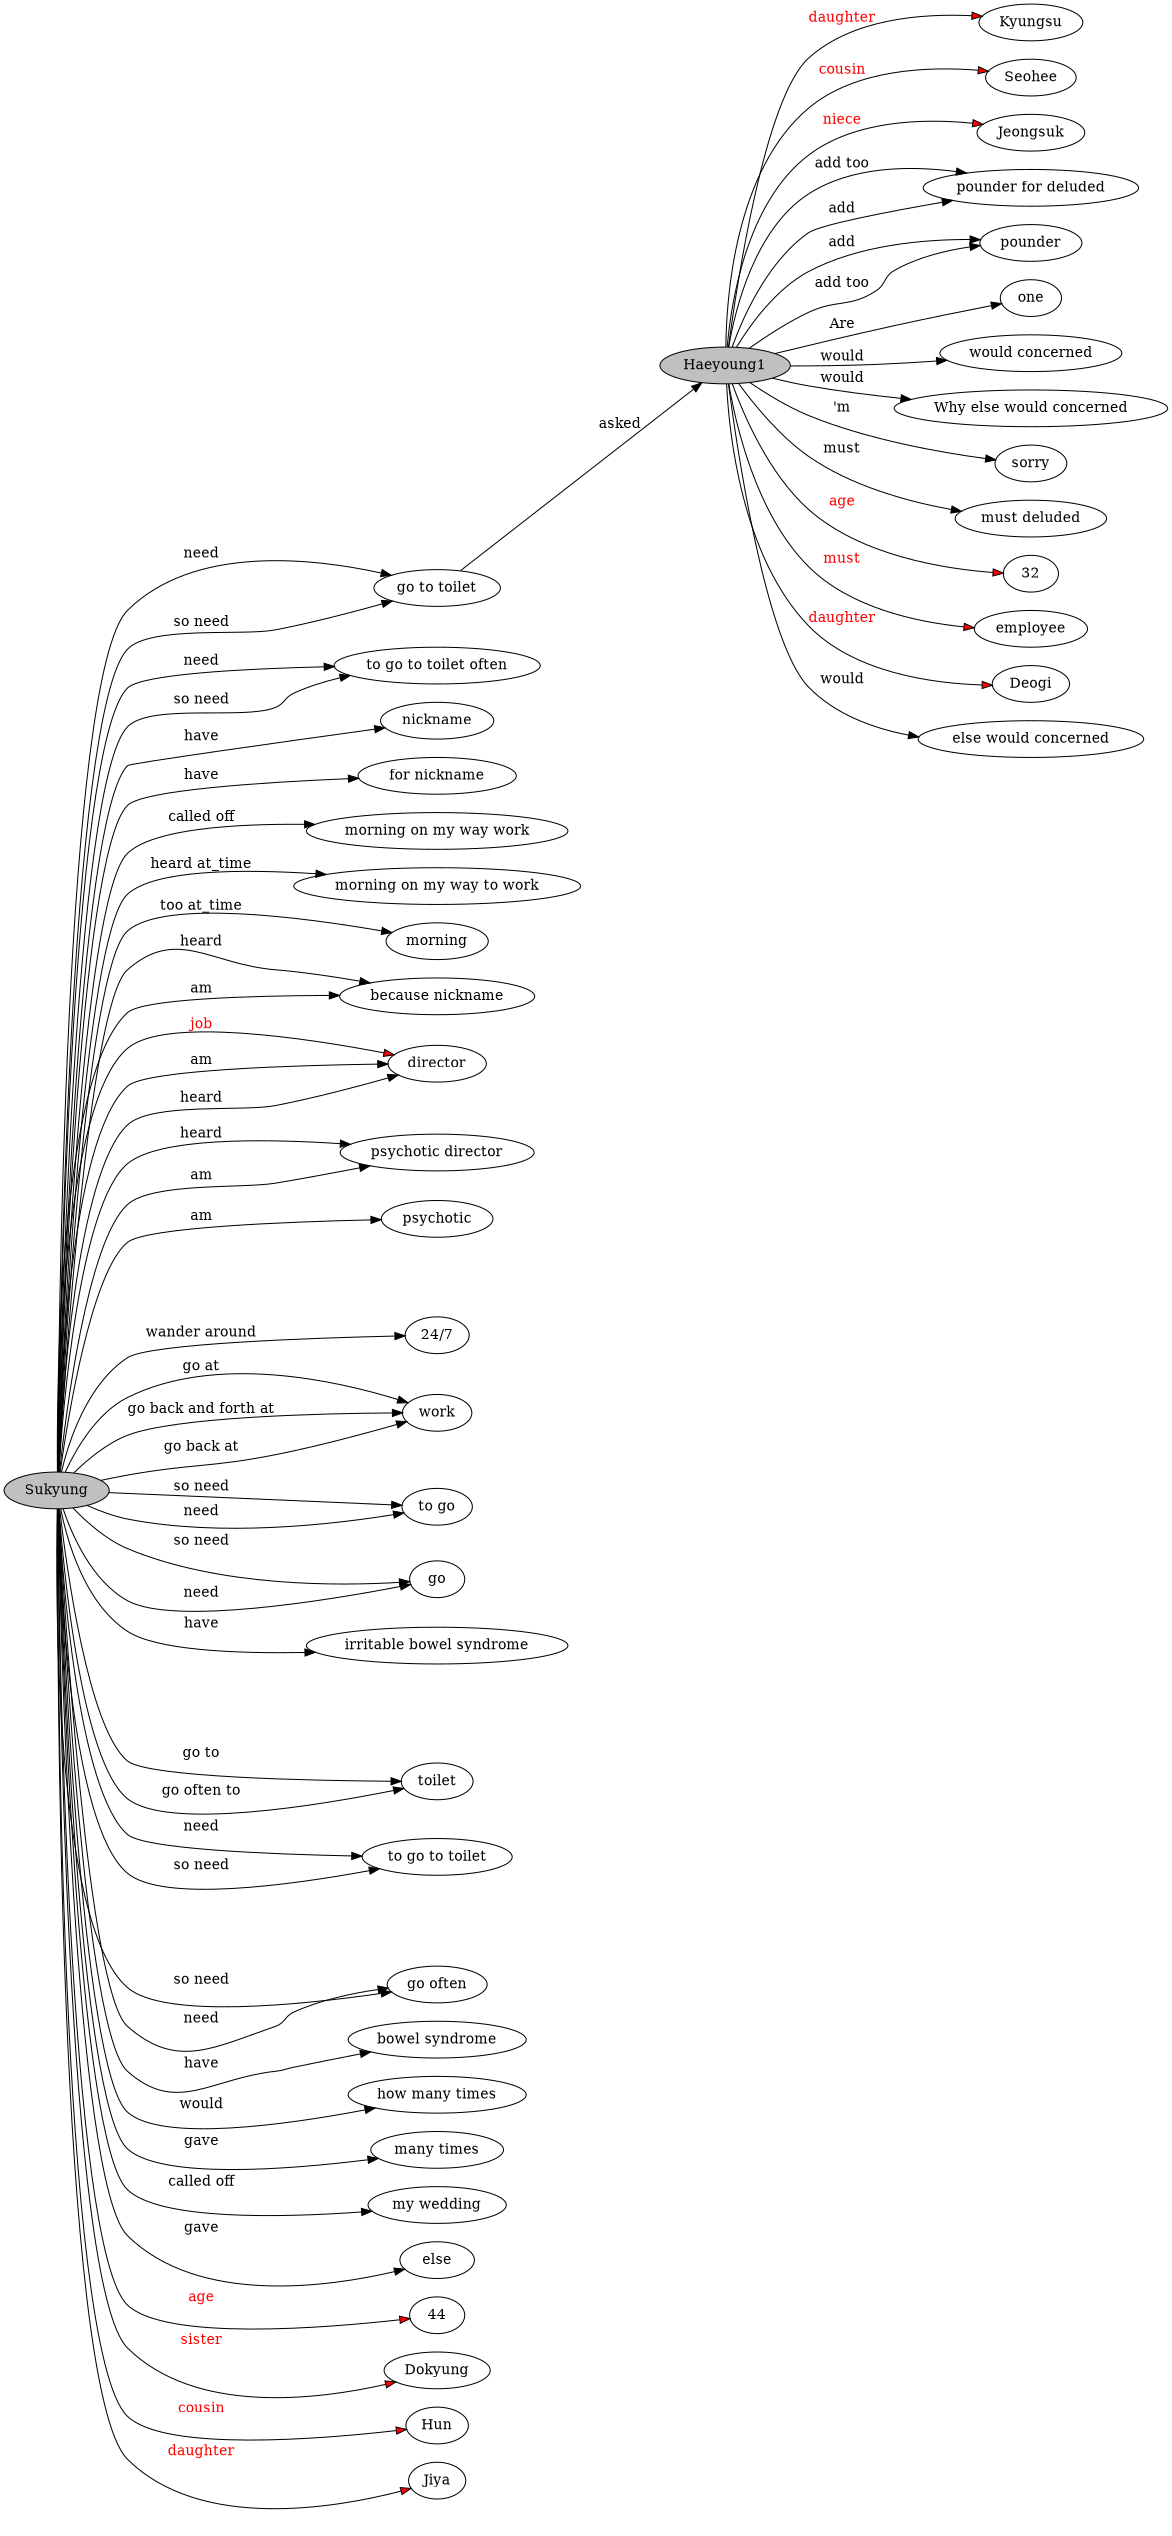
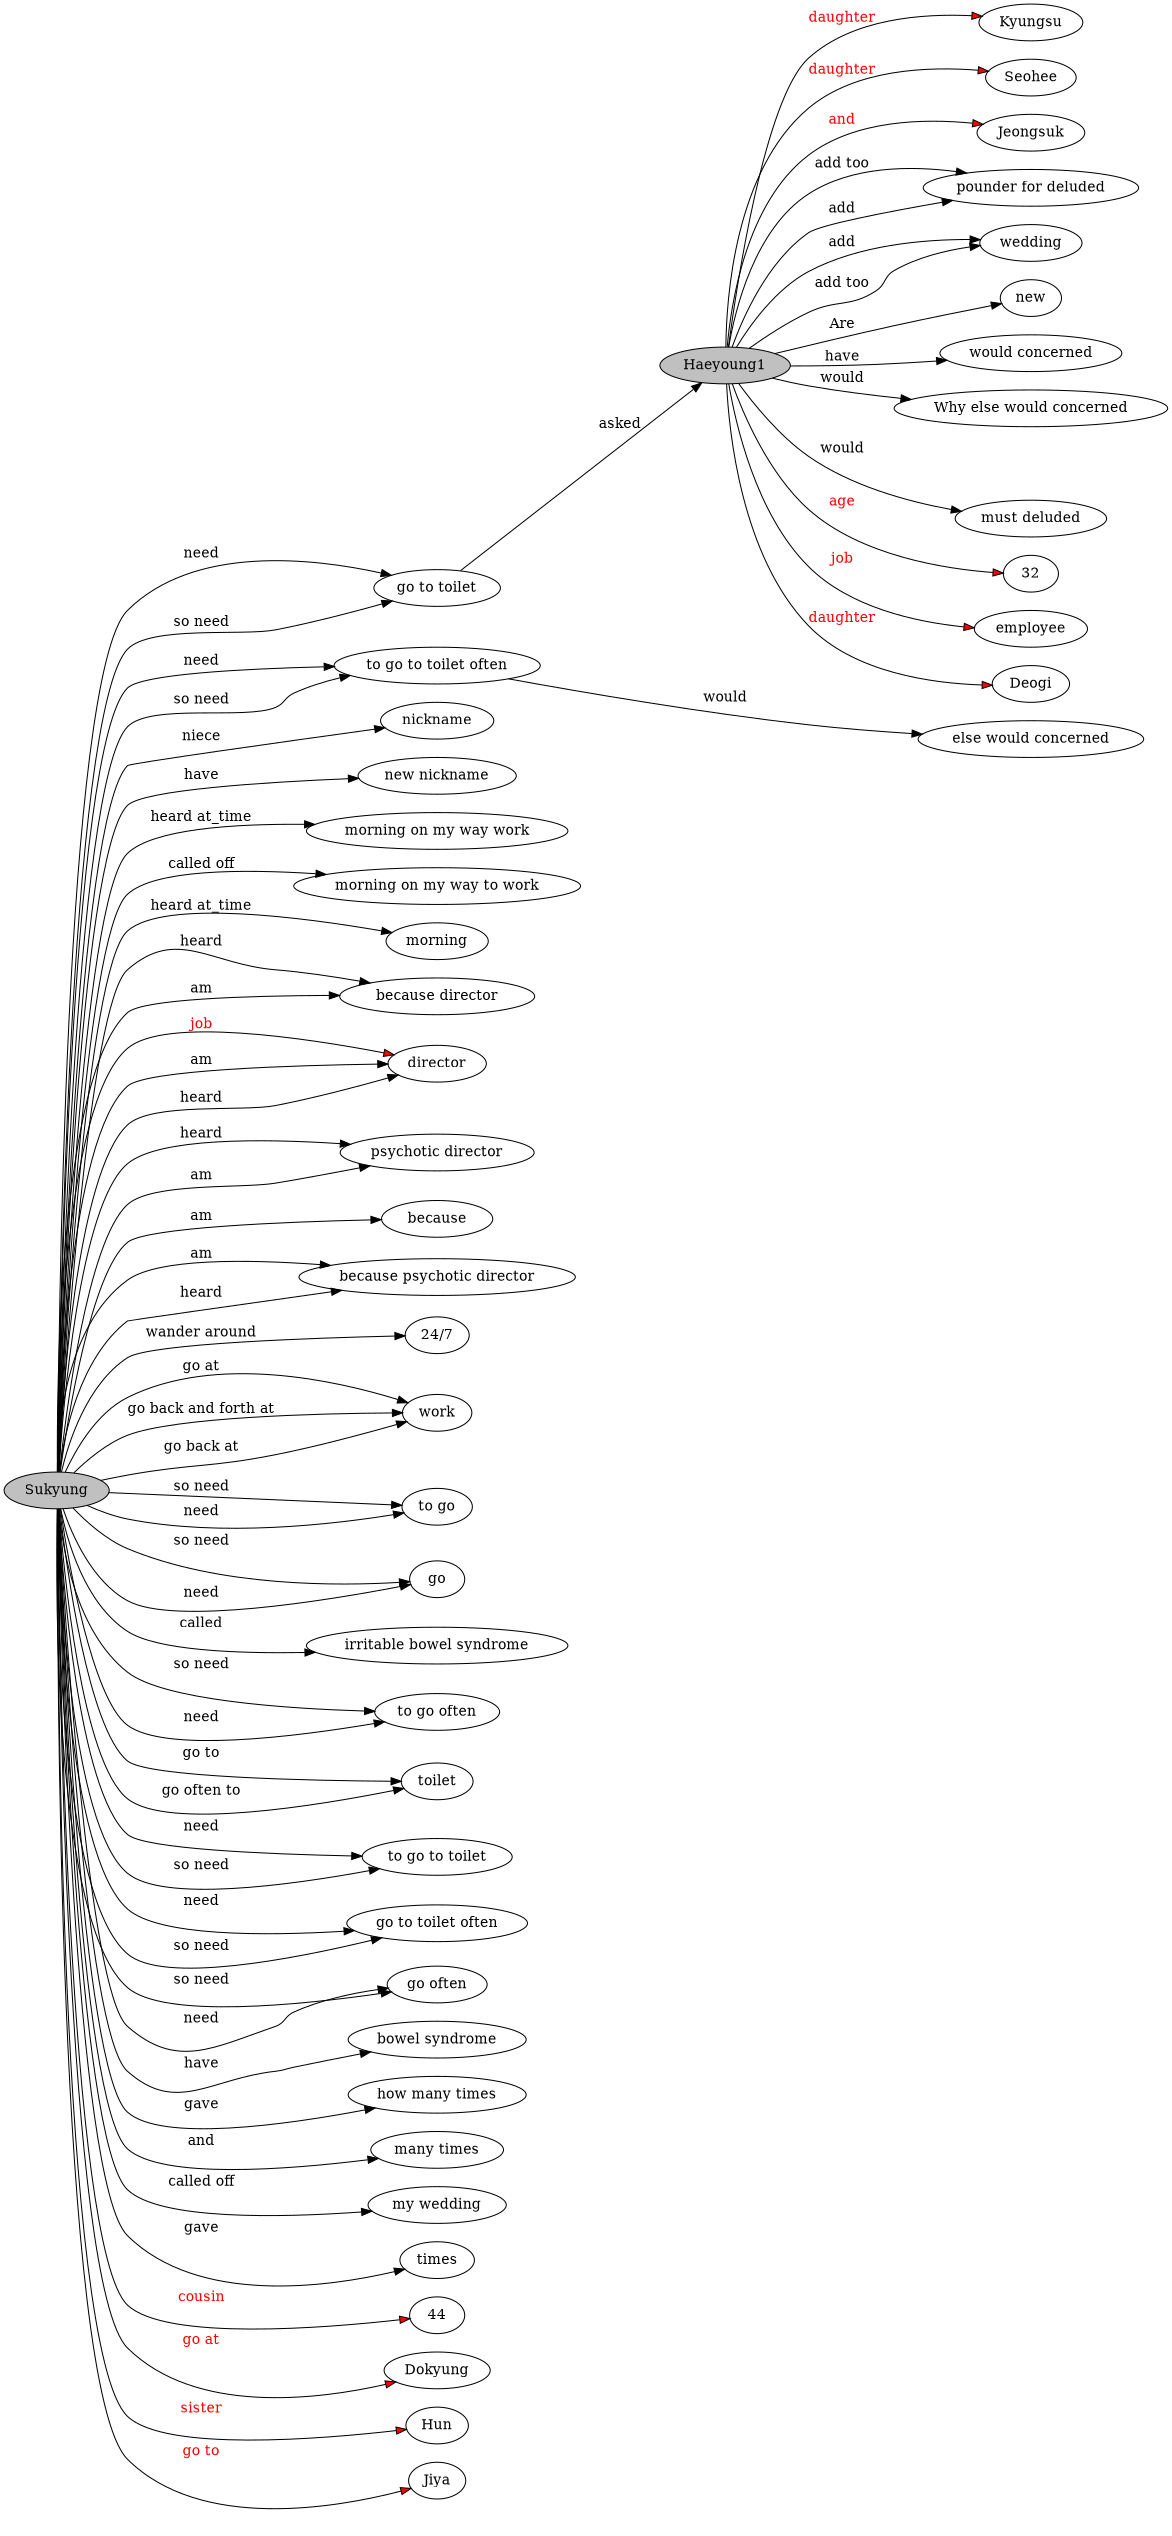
(842, 70) -> (842, 70)
(842, 120) -> (842, 120)
(1031, 243) -> (1031, 243)
(1031, 298) -> (1031, 298)
(842, 357) -> (842, 357)
(842, 449) -> (842, 449)
(1031, 463) -> none
(842, 559) -> (842, 559)
(768, 594) -> (709, 712)
(201, 737) -> (201, 737)
(437, 776) -> (437, 776)
(201, 817) -> (201, 817)
(201, 864) -> (201, 864)
(201, 906) -> (201, 906)
(437, 996) -> (437, 996)
(437, 1219) -> (437, 1219)
none -> (437, 1277)
(201, 1624) -> (201, 1624)
none -> (437, 1712)
none -> (437, 1923)
(201, 2104) -> (201, 2104)
(201, 2141) -> (201, 2141)
(437, 2260) -> (437, 2260)
(201, 2297) -> (201, 2297)
(201, 2340) -> (201, 2340)
(201, 2409) -> (201, 2409)
(201, 2452) -> (201, 2452)
